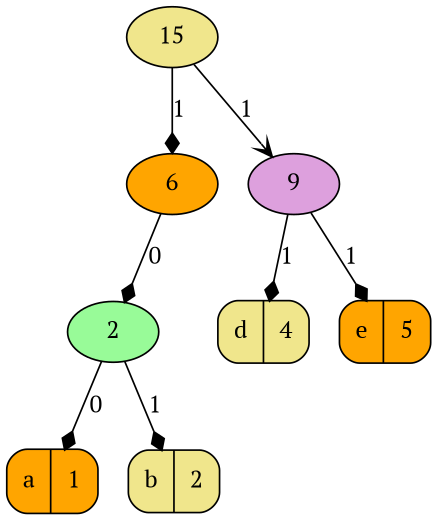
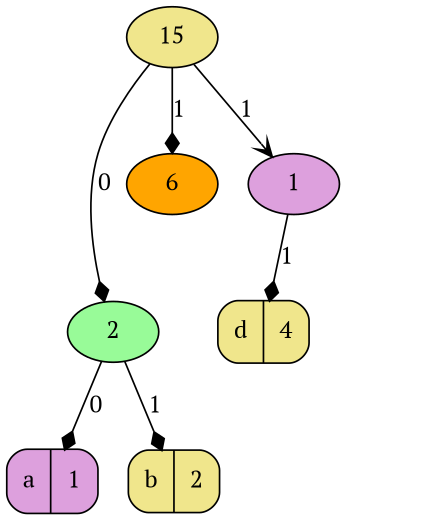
(294, 184) -> (294, 184)
(147, 249) -> (95, 166)
(385, 332) -> none
(52, 481) -> (52, 481)
